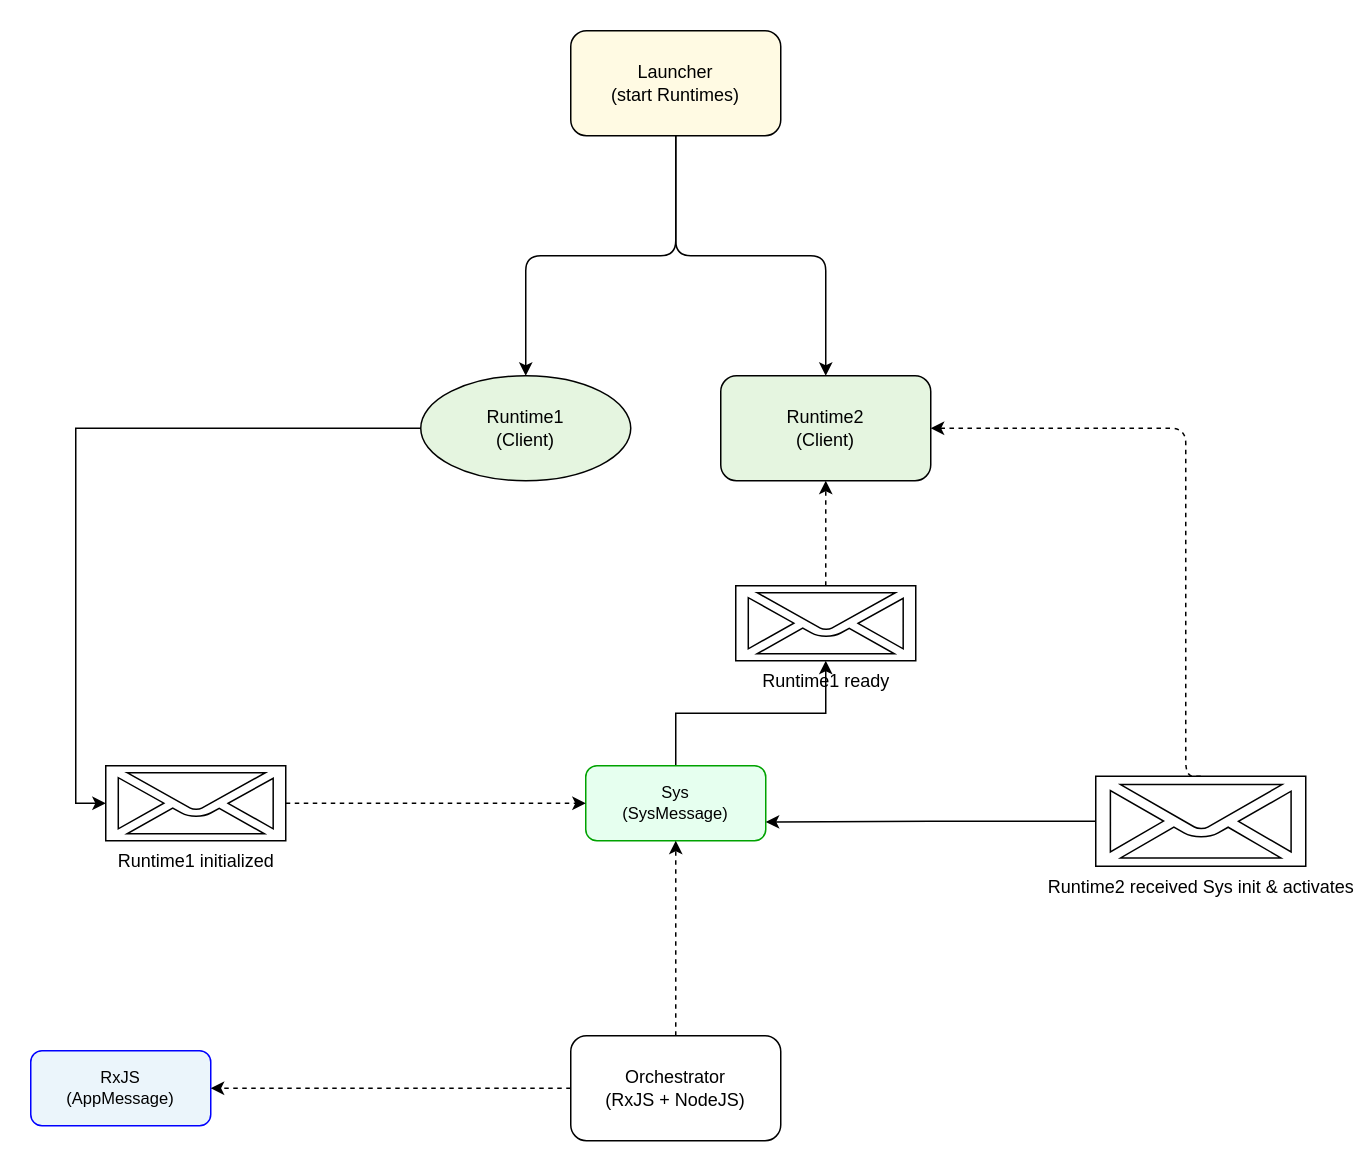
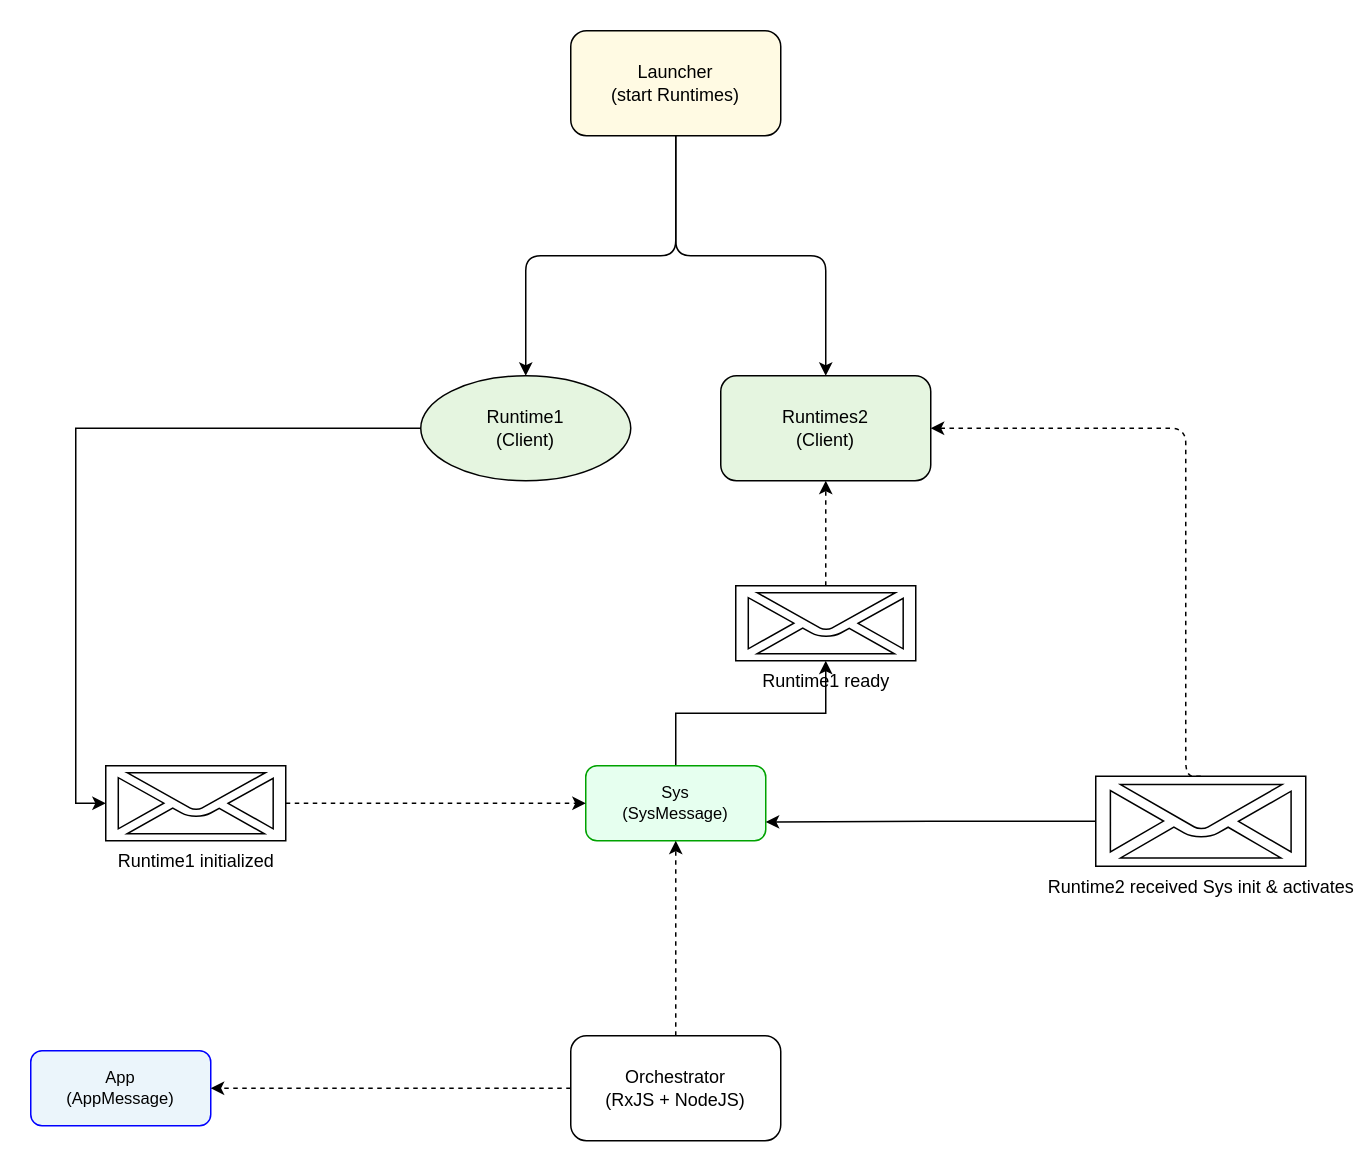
(826, 428) -> (826, 428)
(121, 1088) -> (121, 1088)
